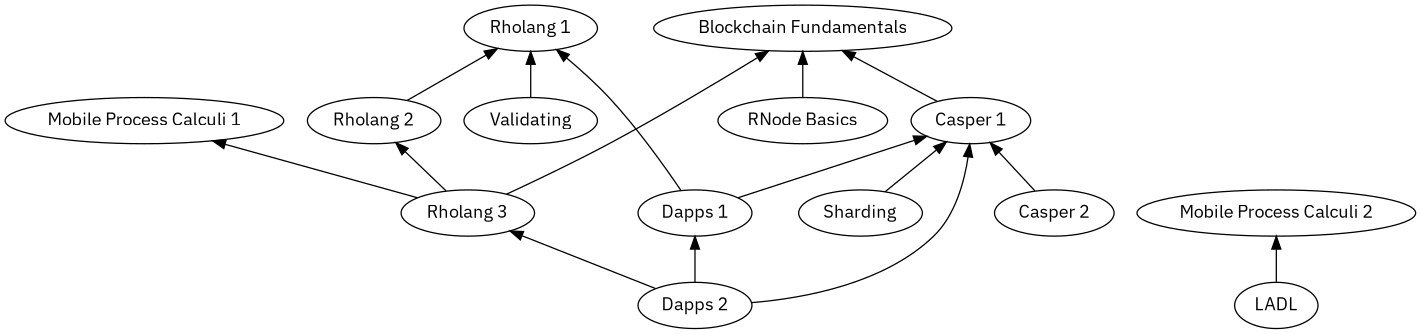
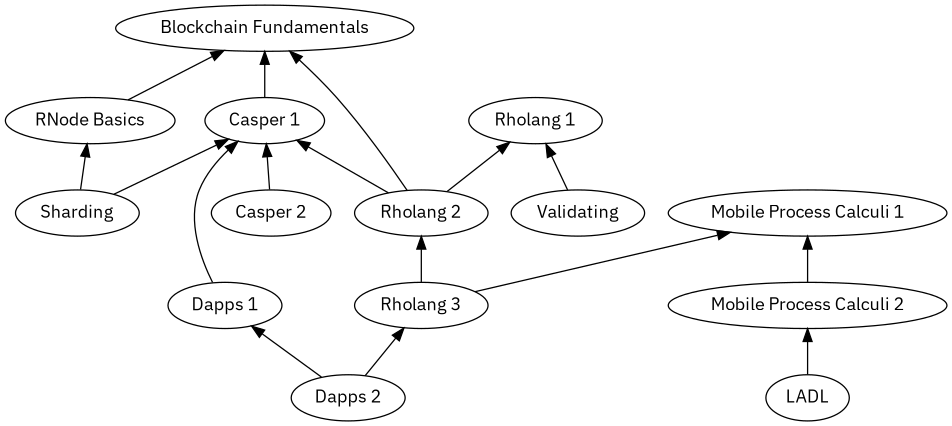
(629, 120) -> none
(628, 133) -> (357, 122)
none -> (83, 173)
none -> (808, 266)
(889, 267) -> (348, 170)
